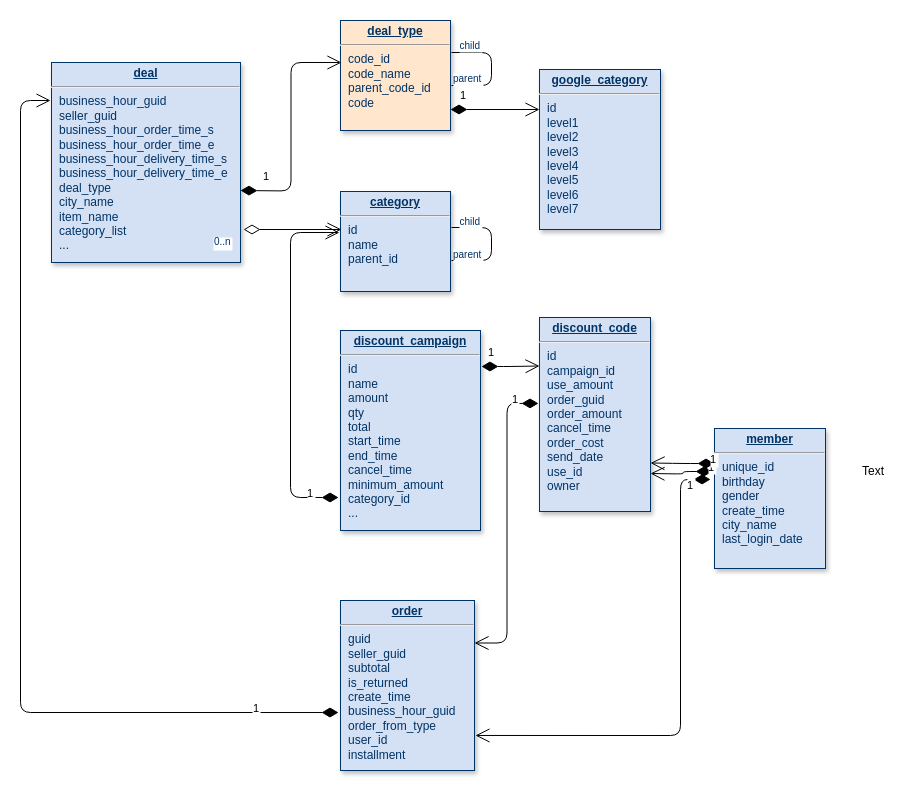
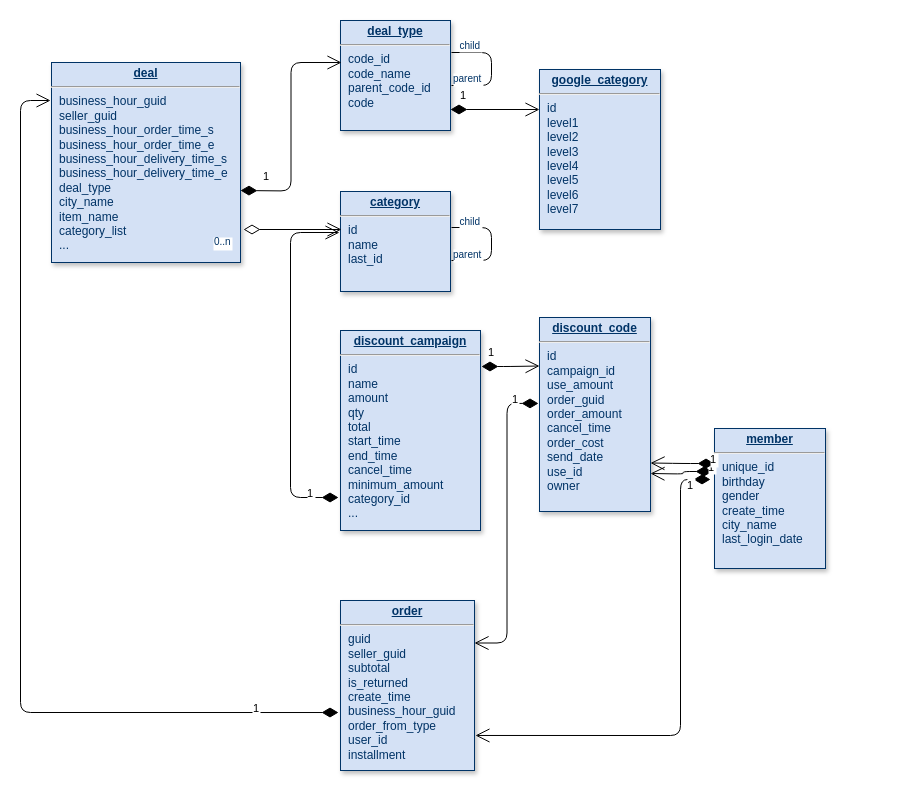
(396, 76) -> (396, 76)
(369, 220) -> (367, 220)
(881, 472) -> none
